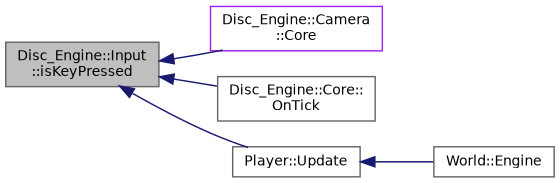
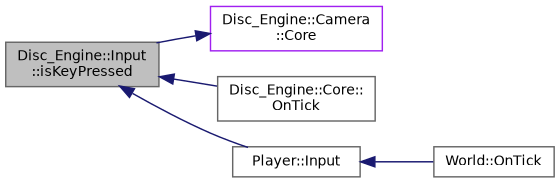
(198, 55) -> (176, 39)
(296, 162) -> (296, 162)
(494, 162) -> (494, 162)
